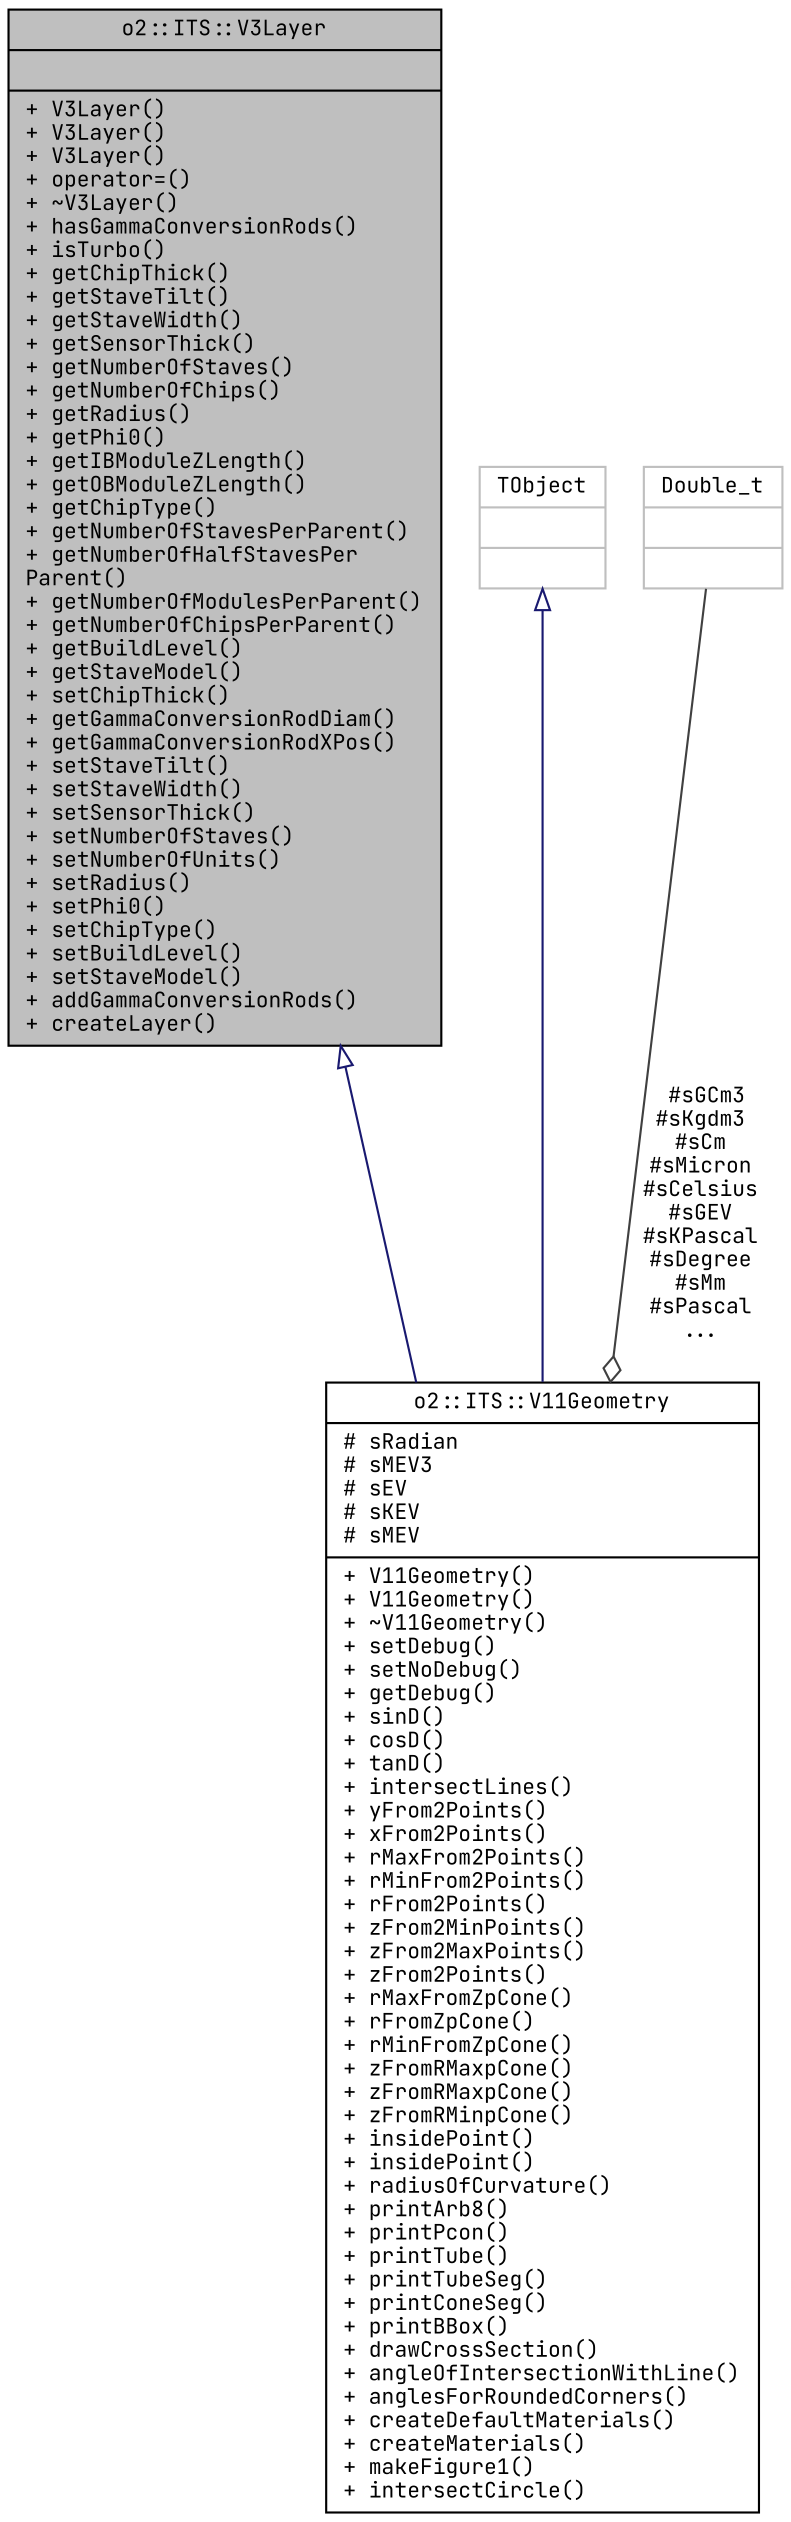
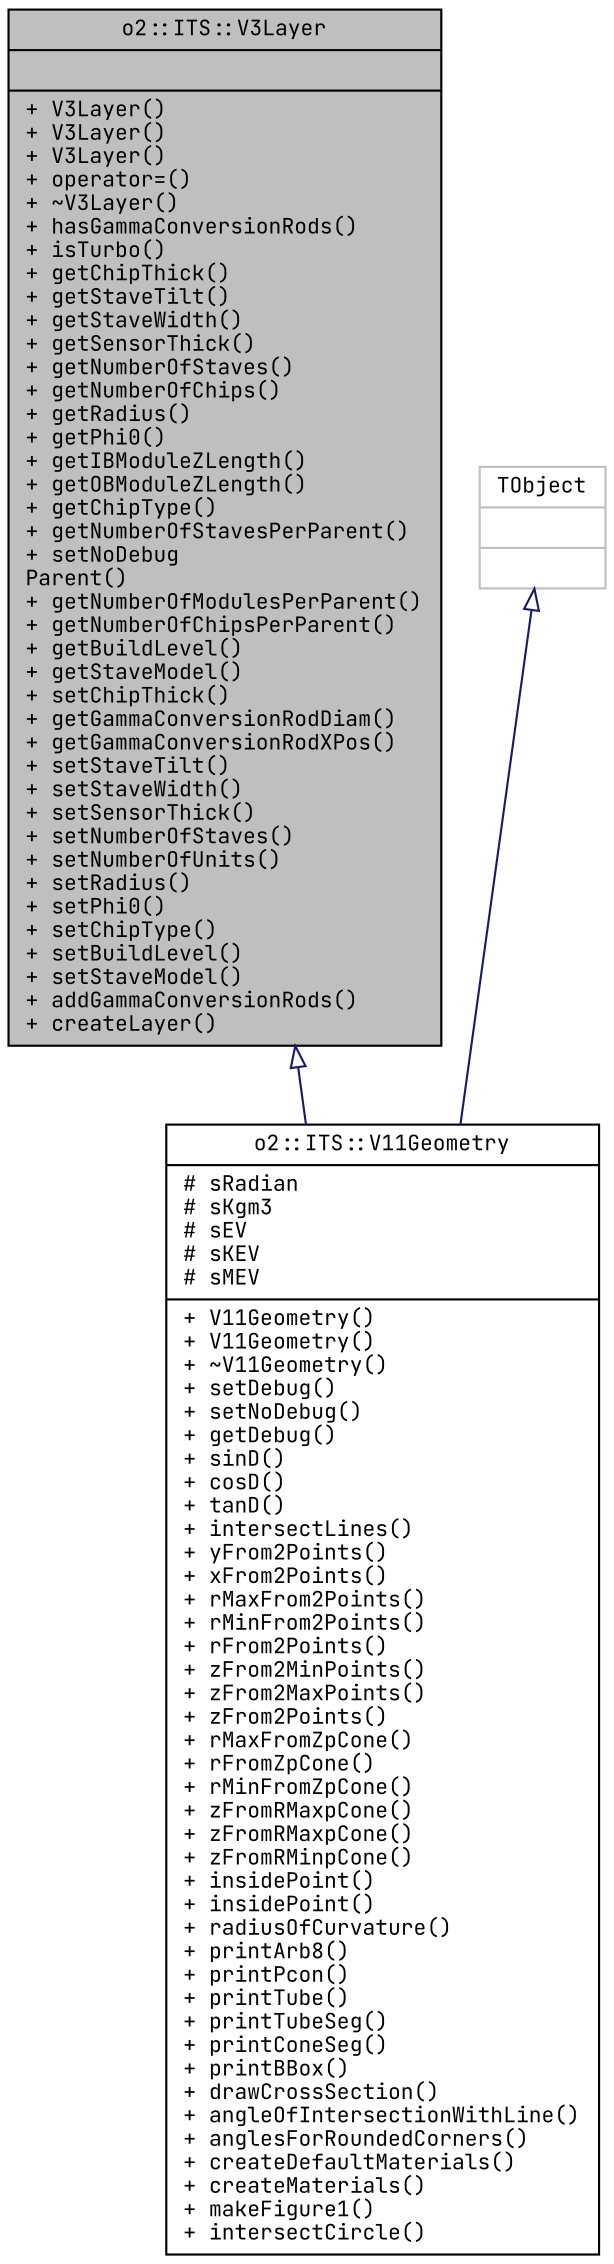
(713, 528) -> none
(193, 555) -> (103, 555)
(389, 1466) -> (229, 1208)
